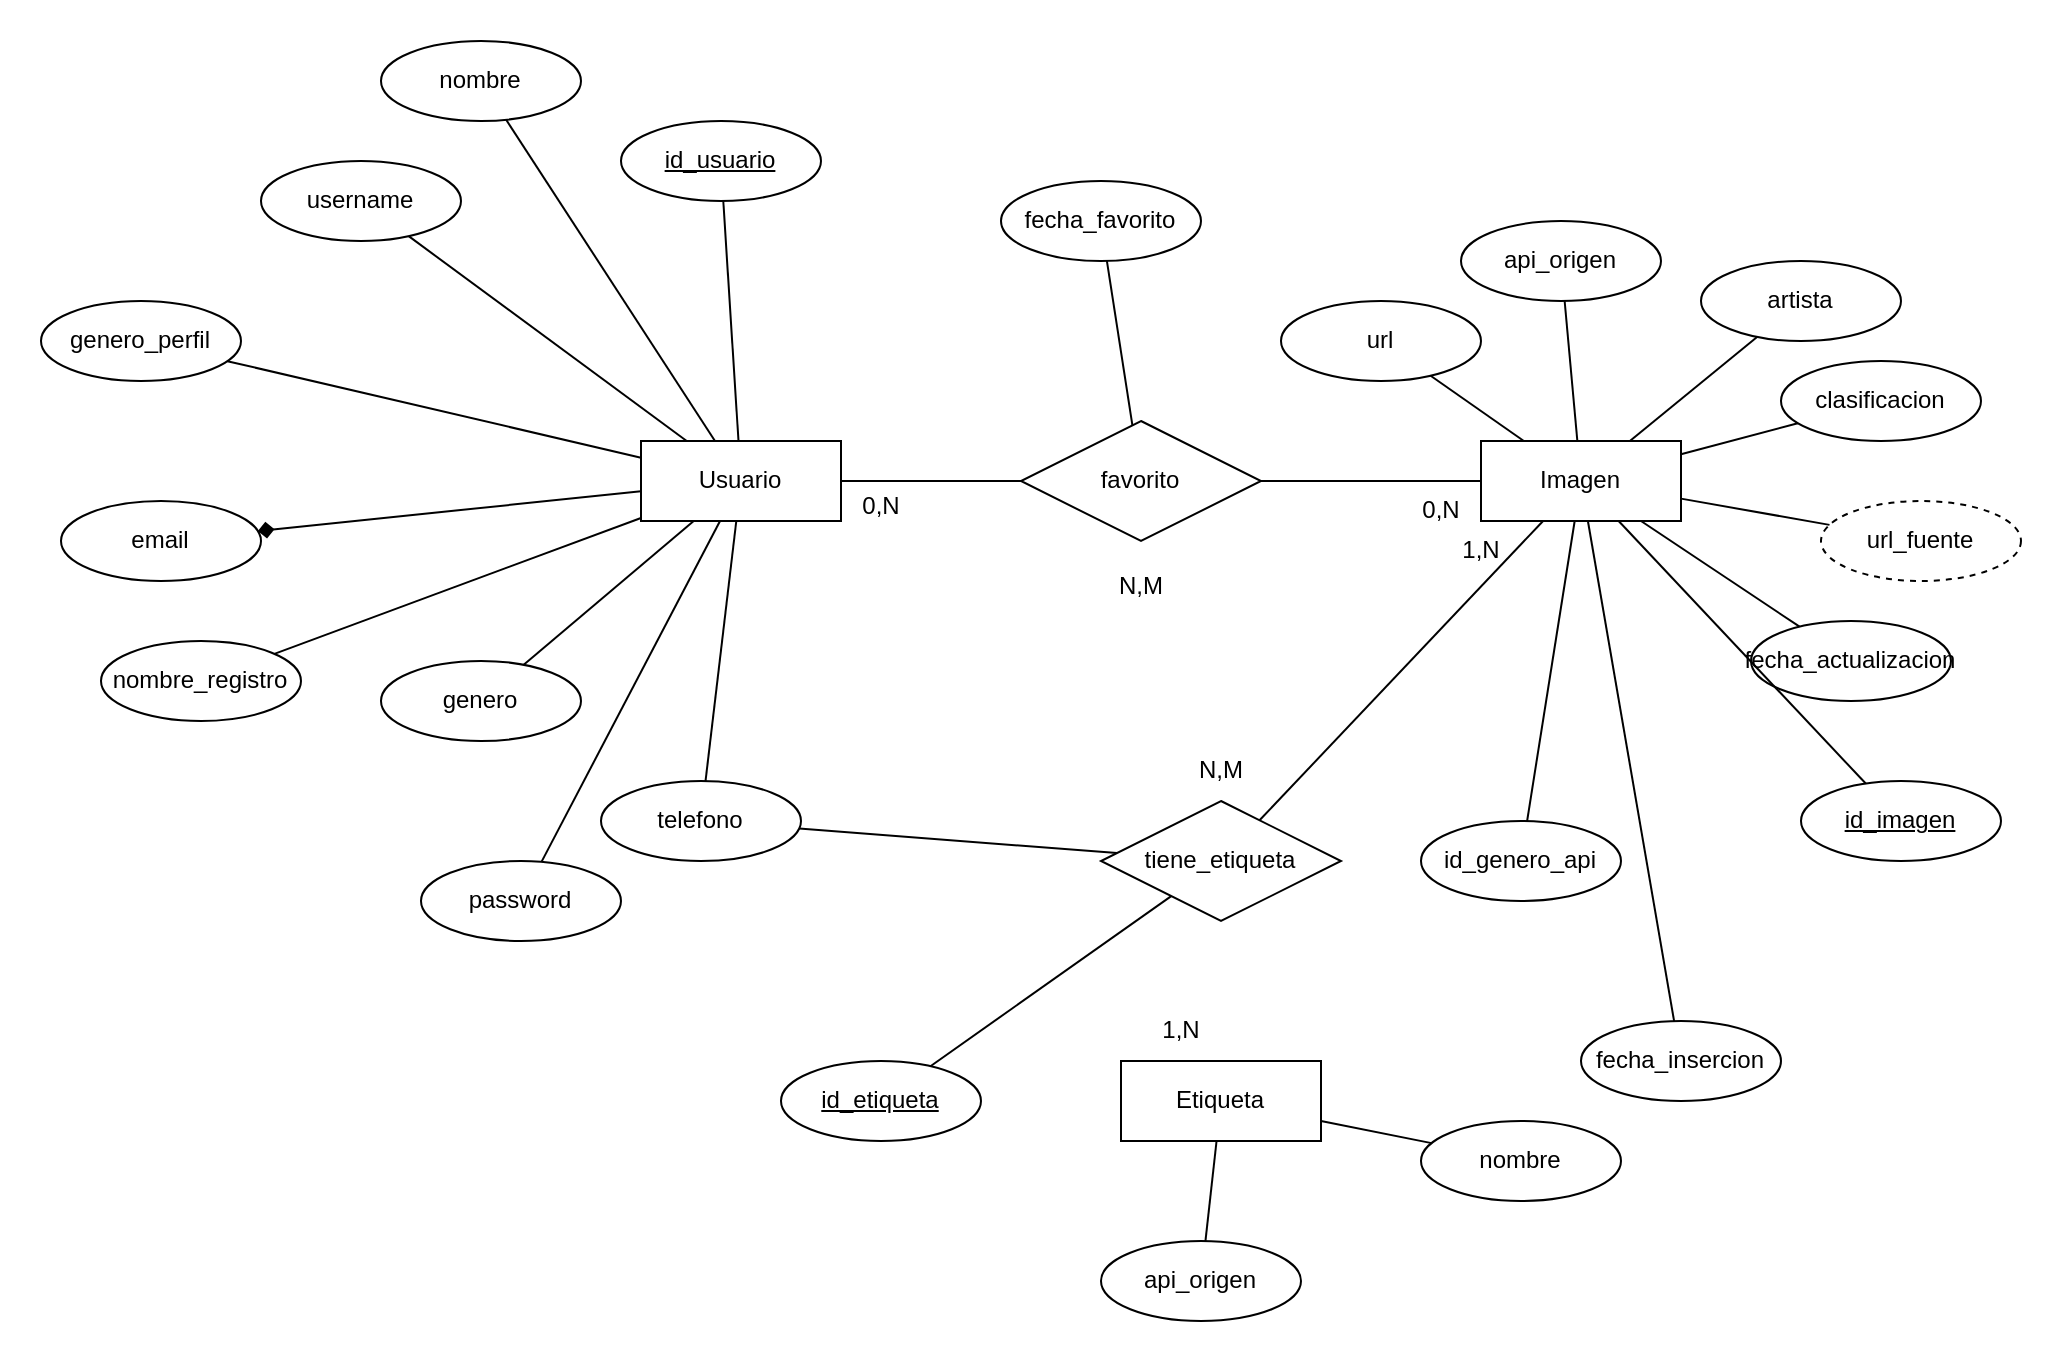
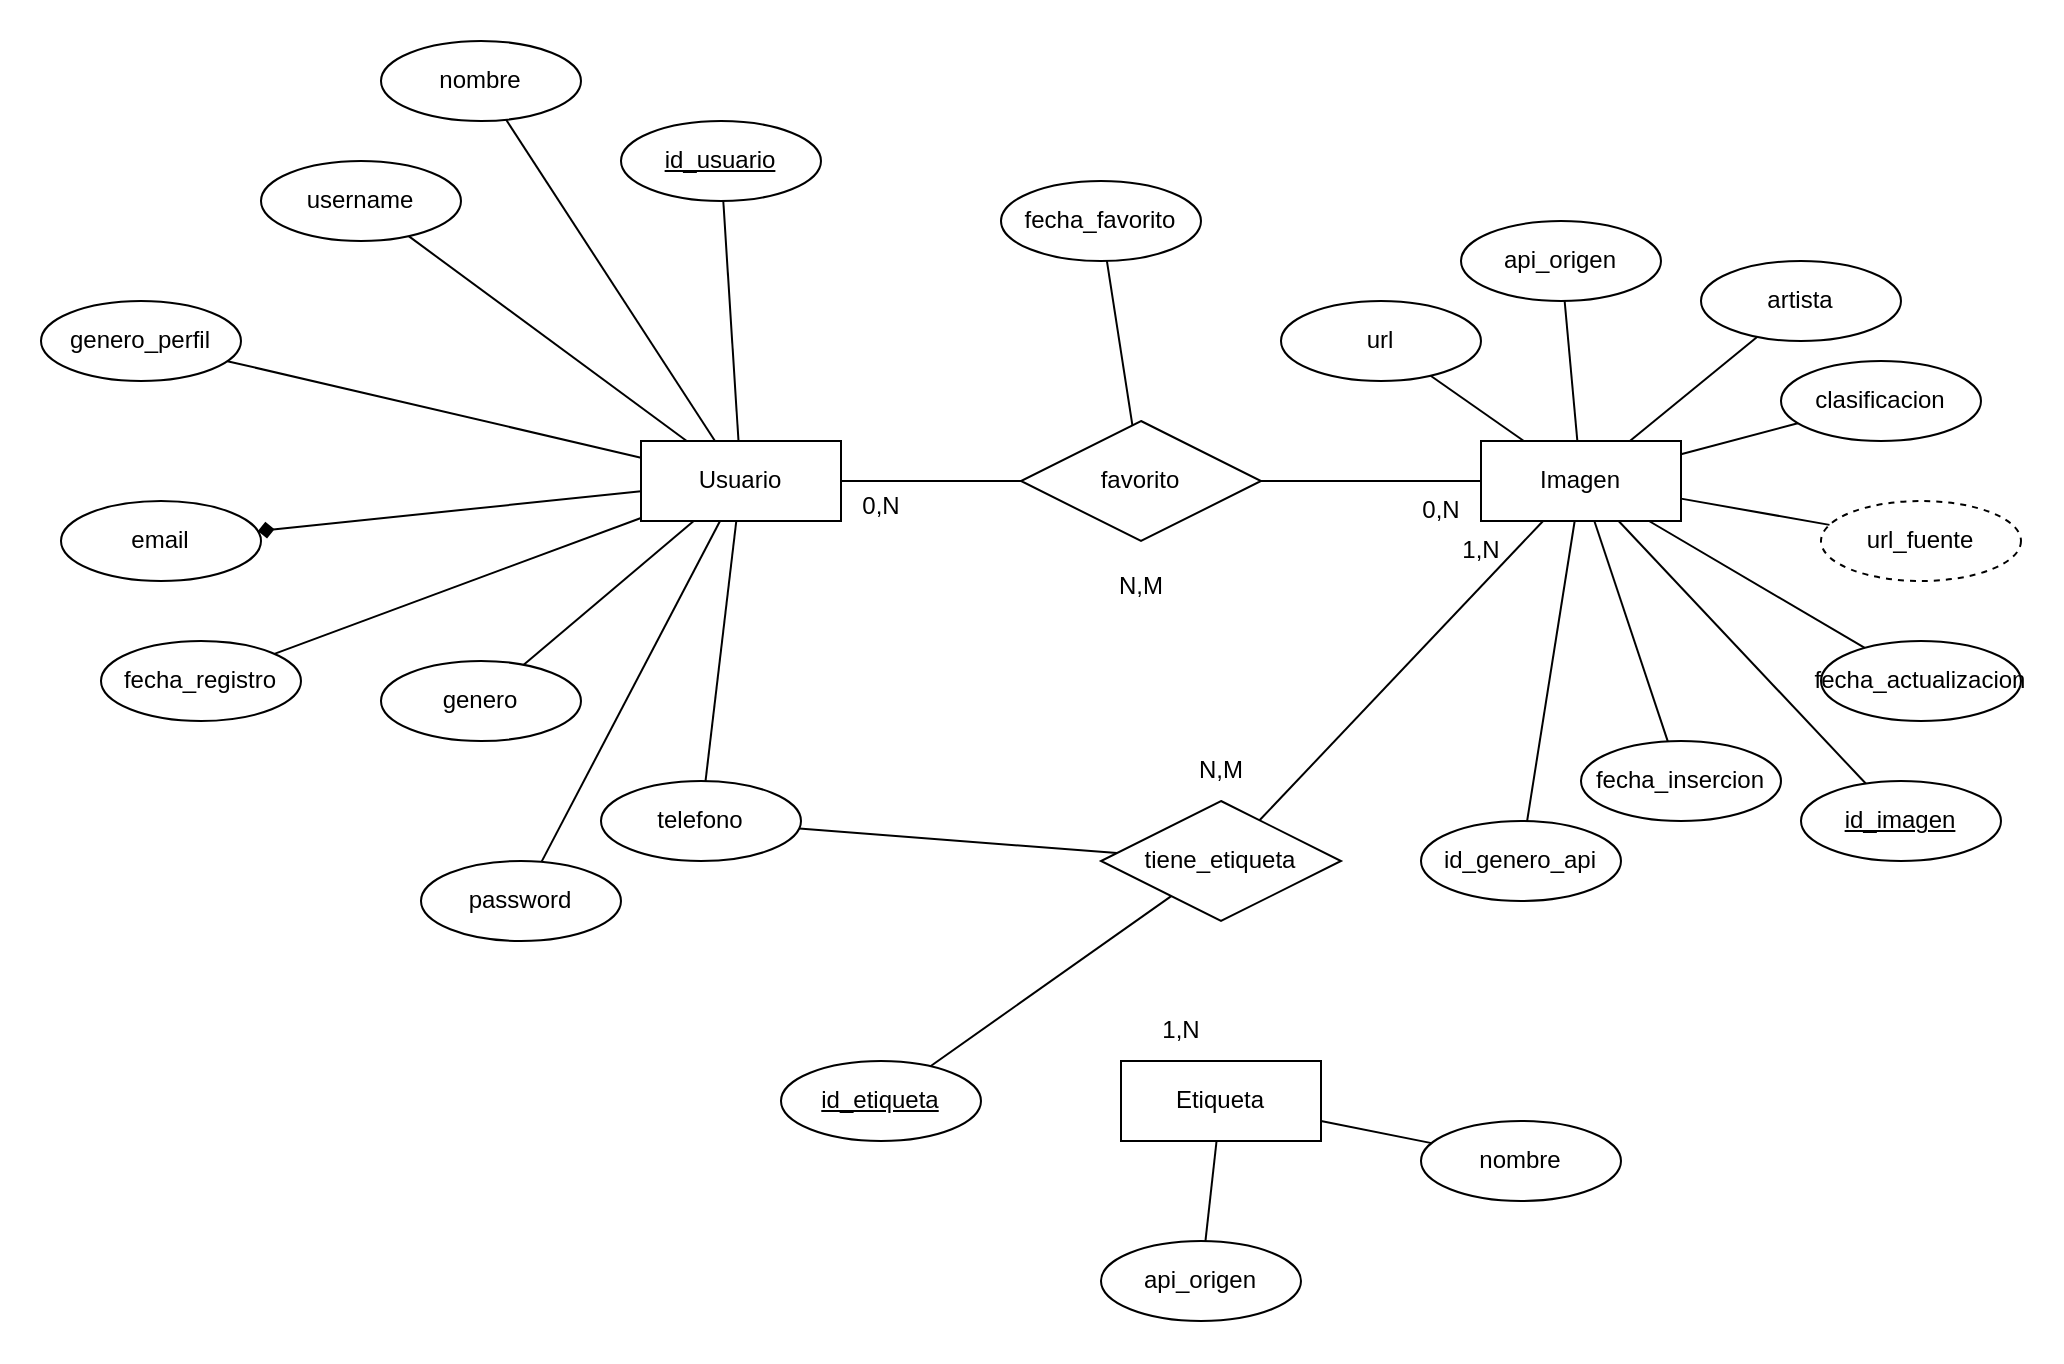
(1851, 661) -> (1921, 681)
(201, 681) -> (201, 681)
(1681, 1061) -> (1681, 781)
